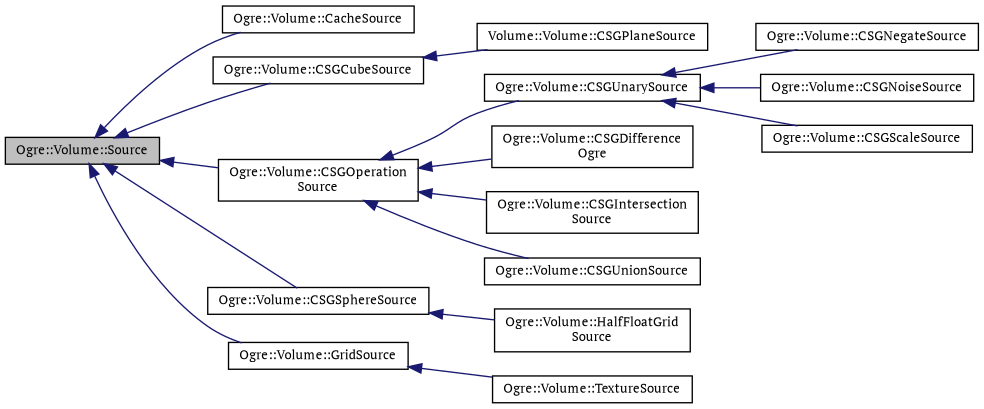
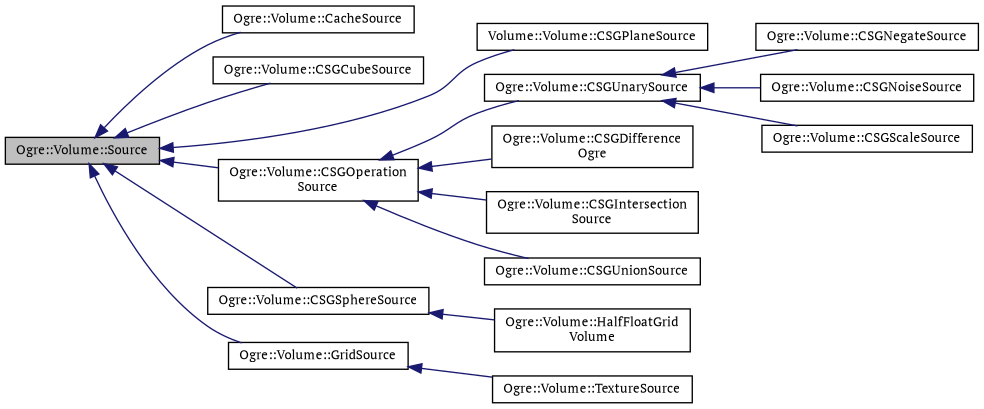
(462, 53) -> (351, 120)
(592, 330) -> (592, 330)
